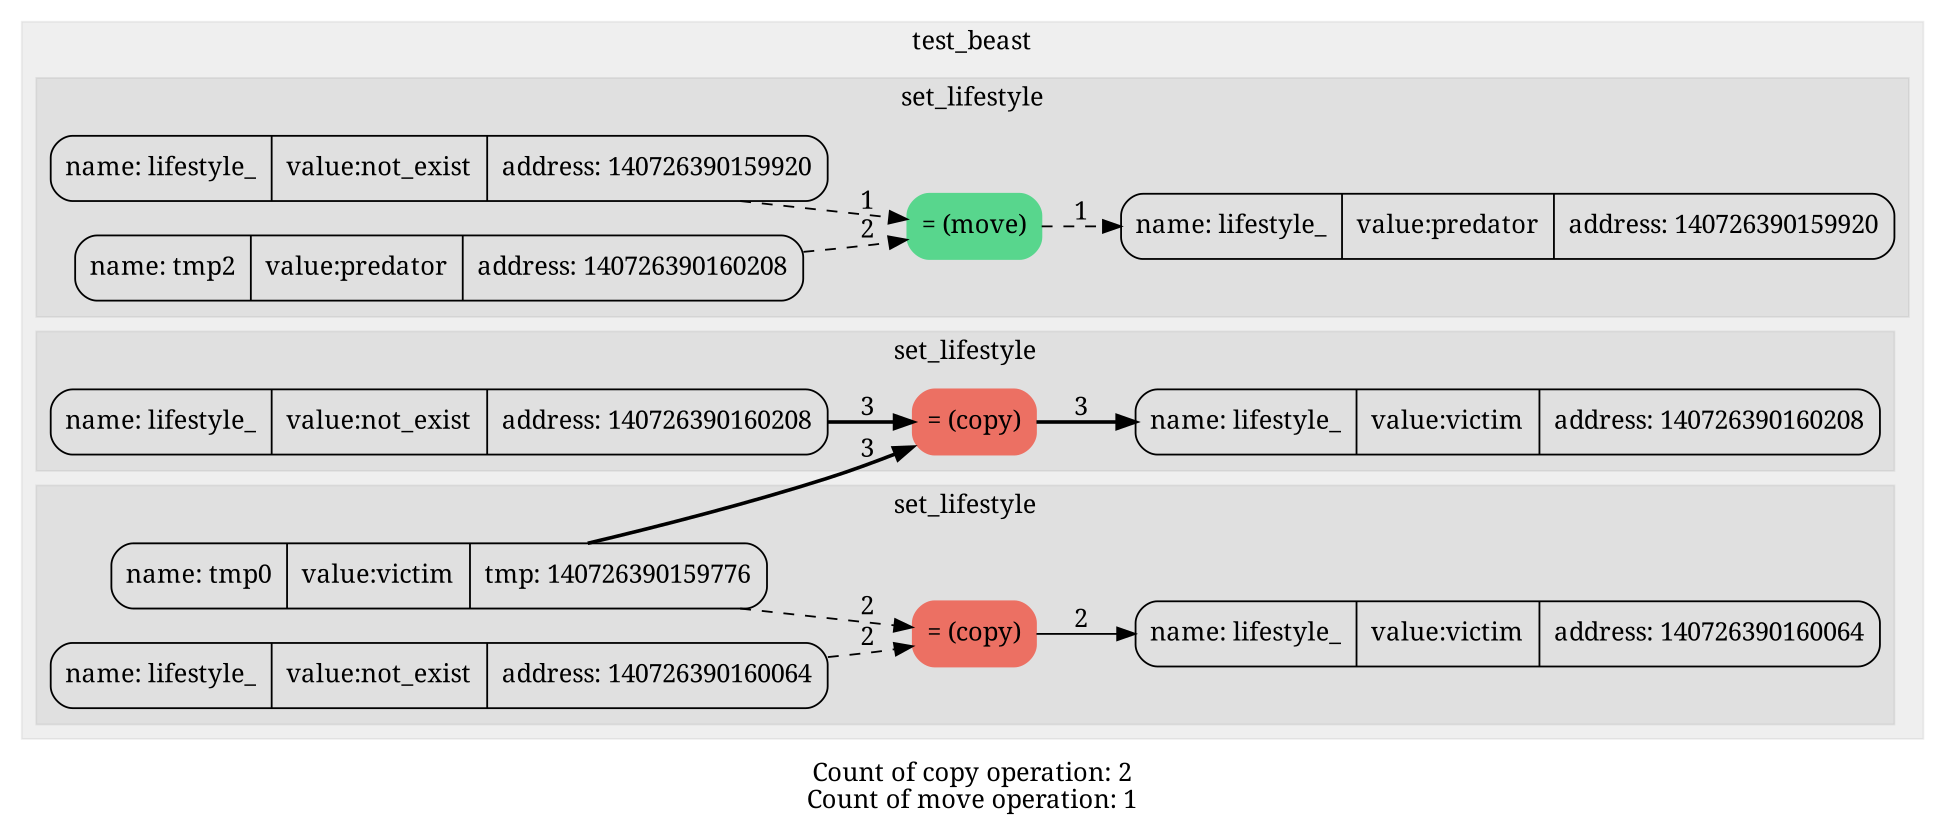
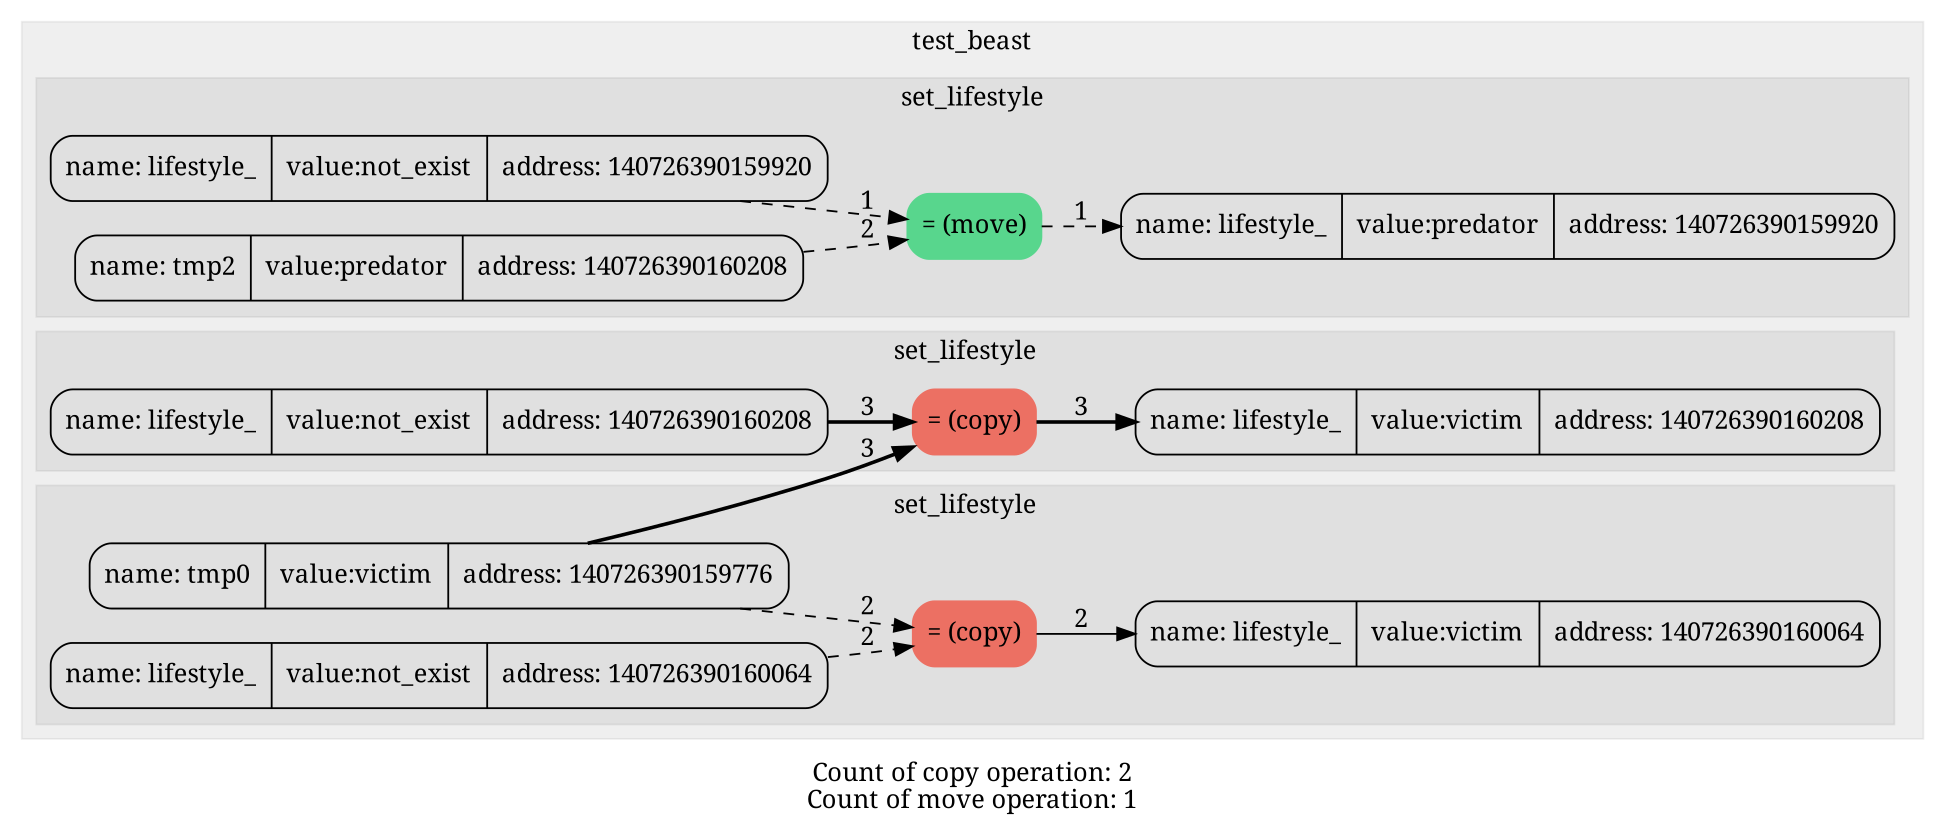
(618, 575) -> (618, 575)
